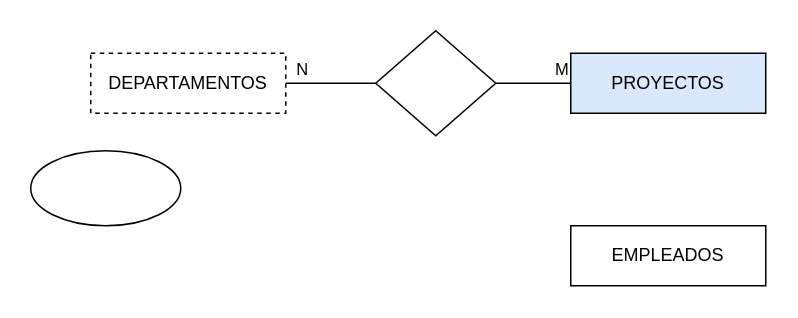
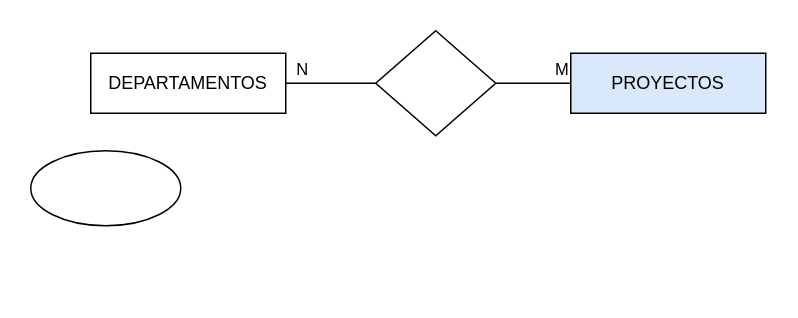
(188, 83) -> (188, 83)
(668, 256) -> none
